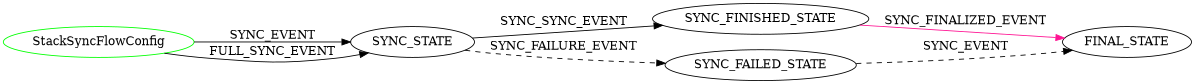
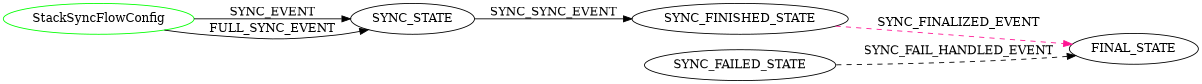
(958, 31) -> (949, 35)
(966, 47) -> (959, 51)
(561, 59) -> none
